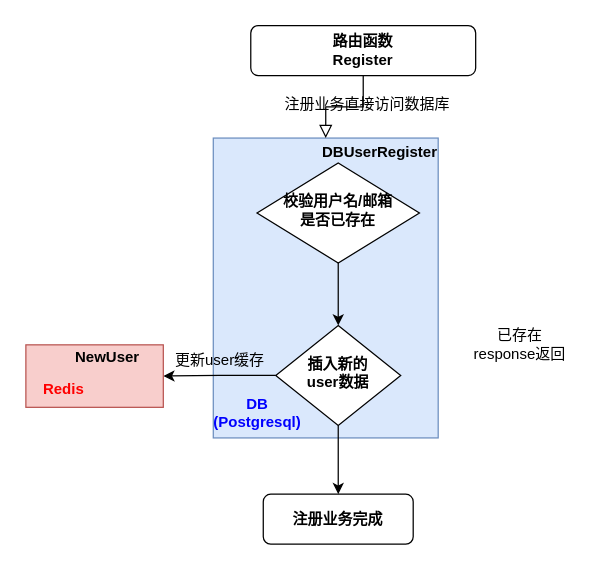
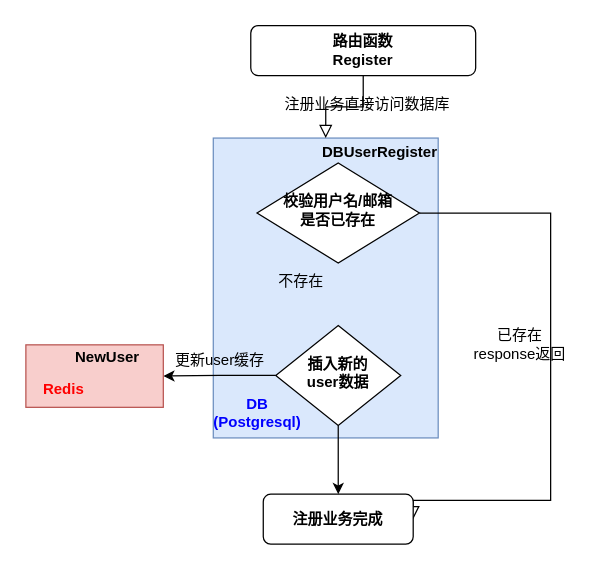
none -> (301, 282)
(338, 290) -> none
none -> (551, 362)
